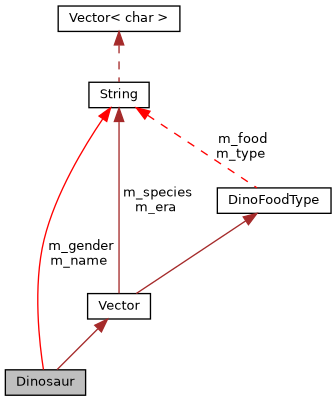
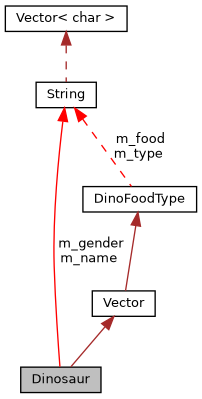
(119, 208) -> none
